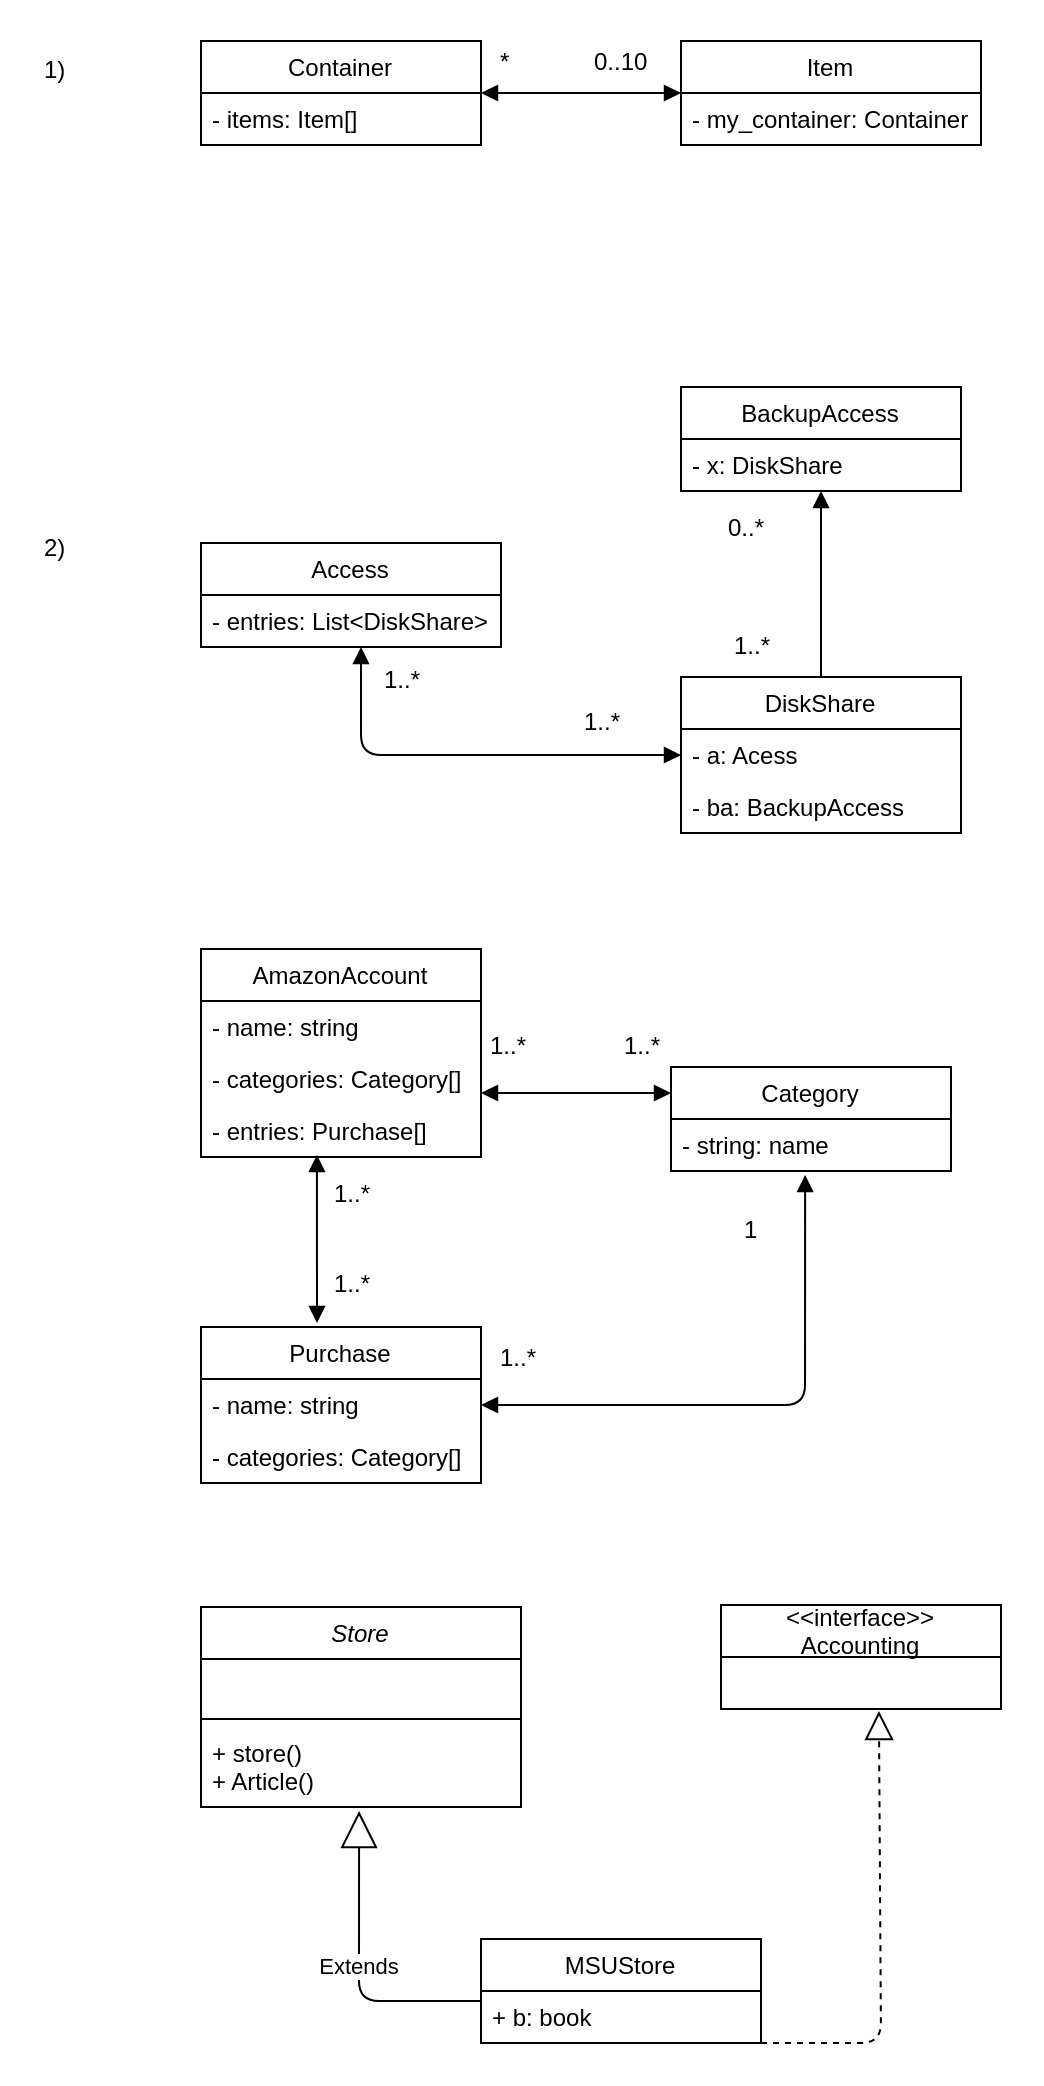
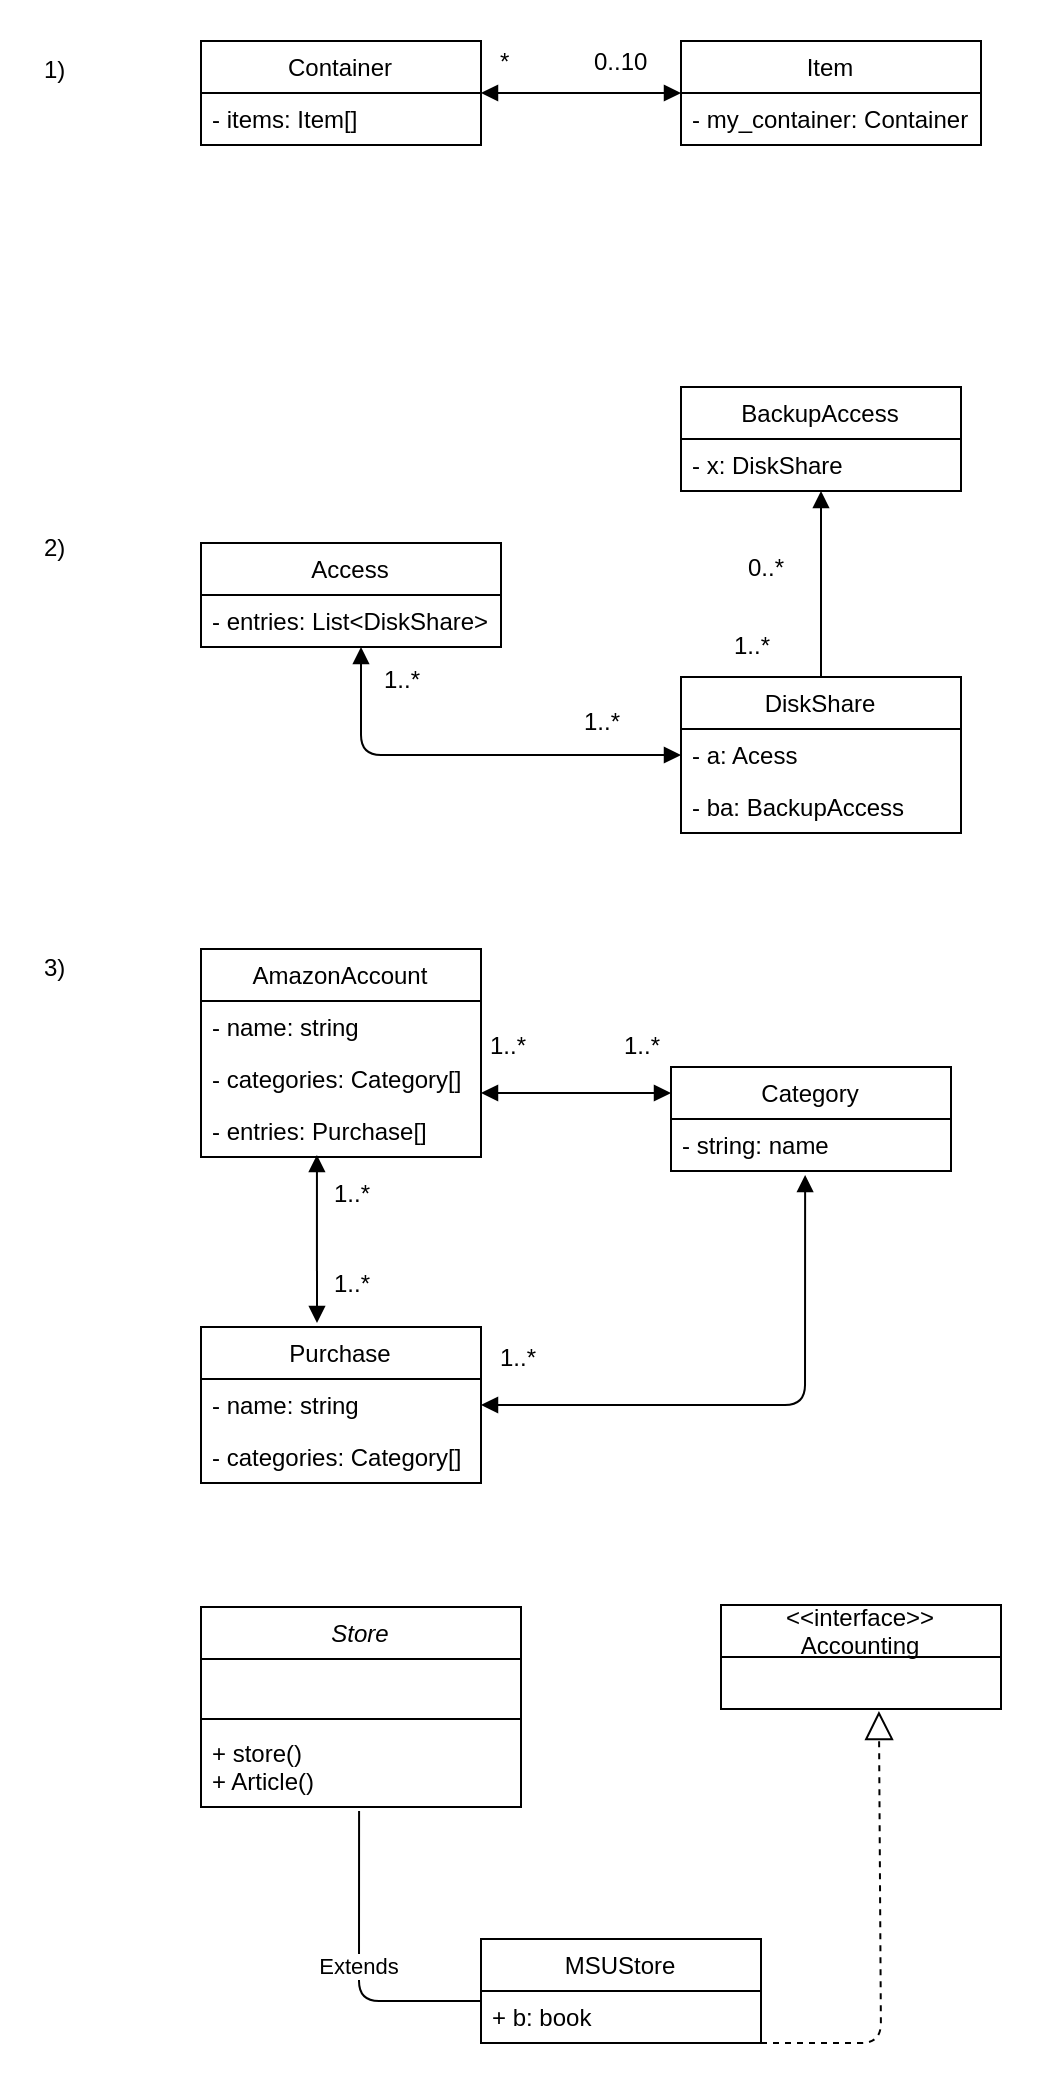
(755, 529) -> (775, 569)
none -> (71, 969)
(761, 1231) -> none
(359, 1848) -> (359, 1830)
